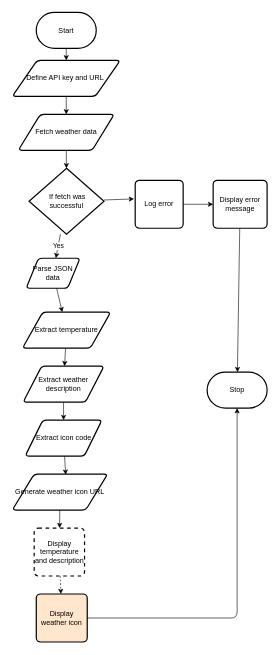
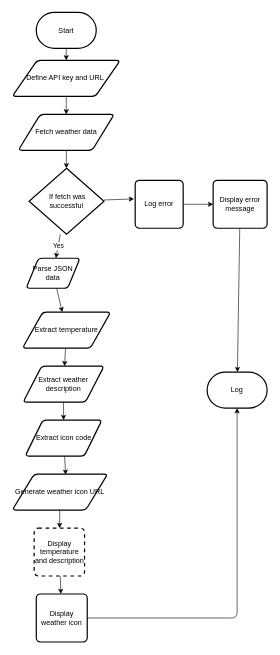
(237, 390) -> (237, 390)
(61, 583) -> (61, 583)
(62, 618) -> (62, 618)
